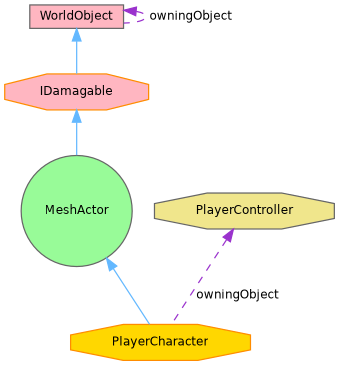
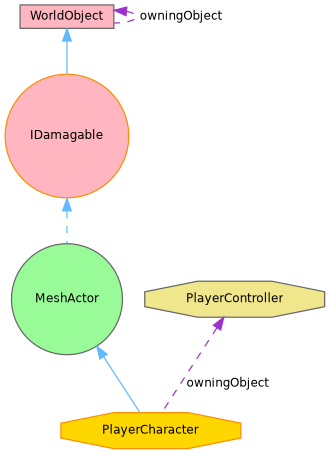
(77, 92) -> (67, 136)
(77, 139) -> (67, 227)
